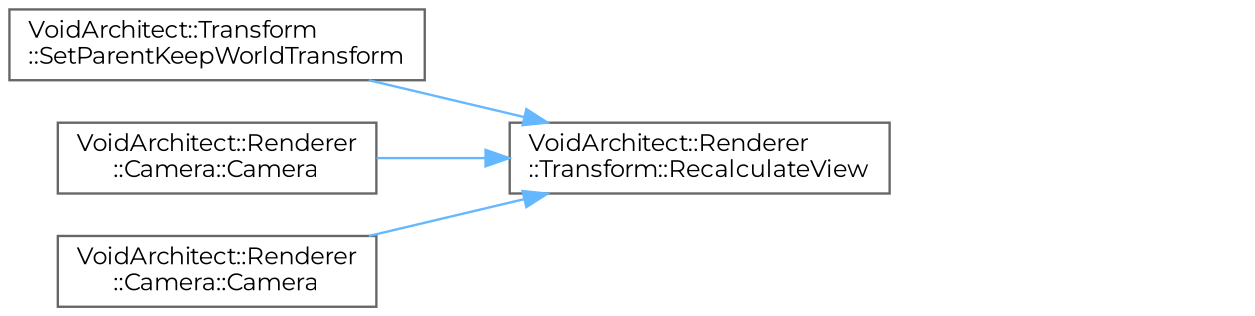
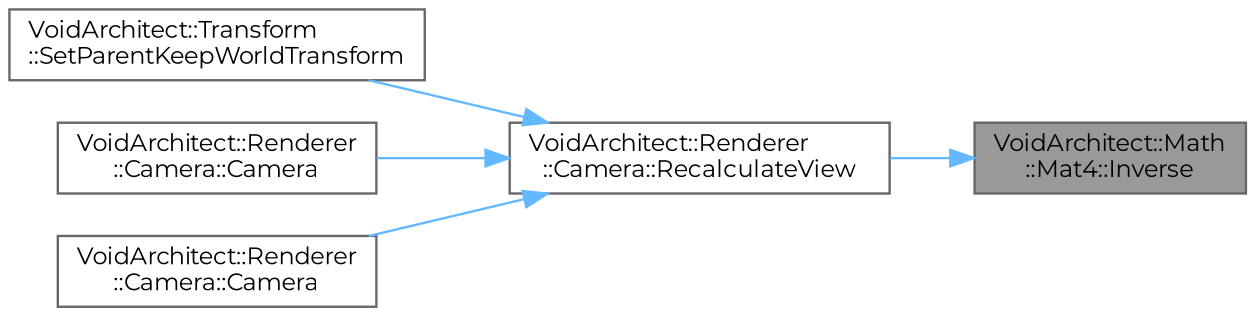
(700, 158) -> (700, 158)
none -> (1110, 158)
